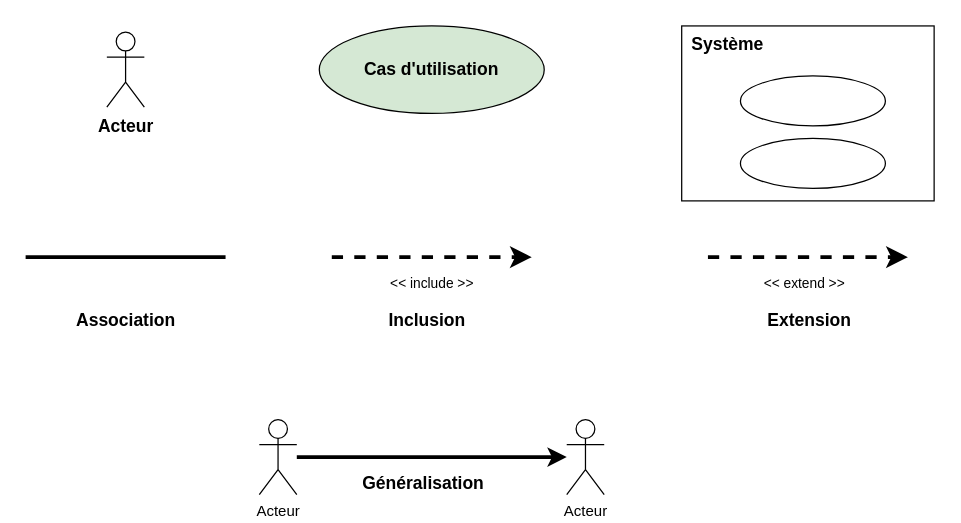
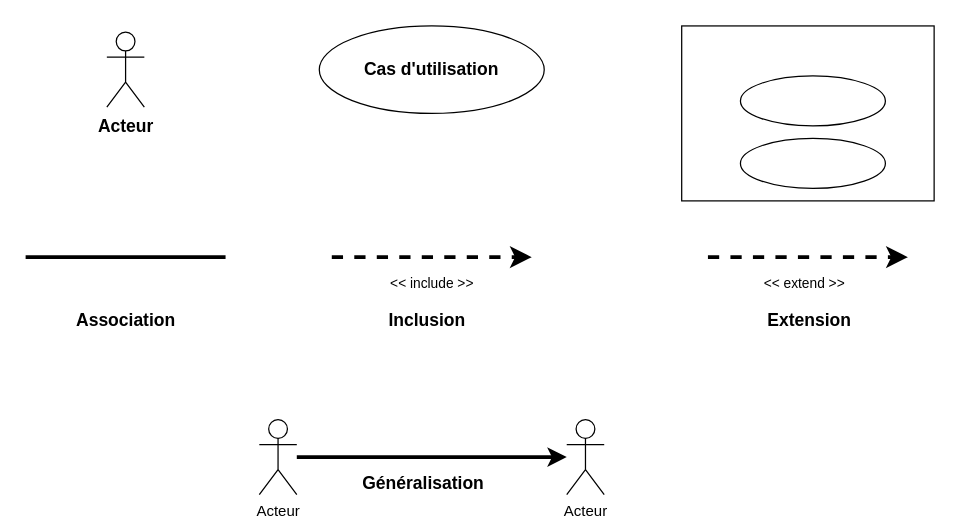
(728, 44) -> none
(432, 69) -> (432, 69)
